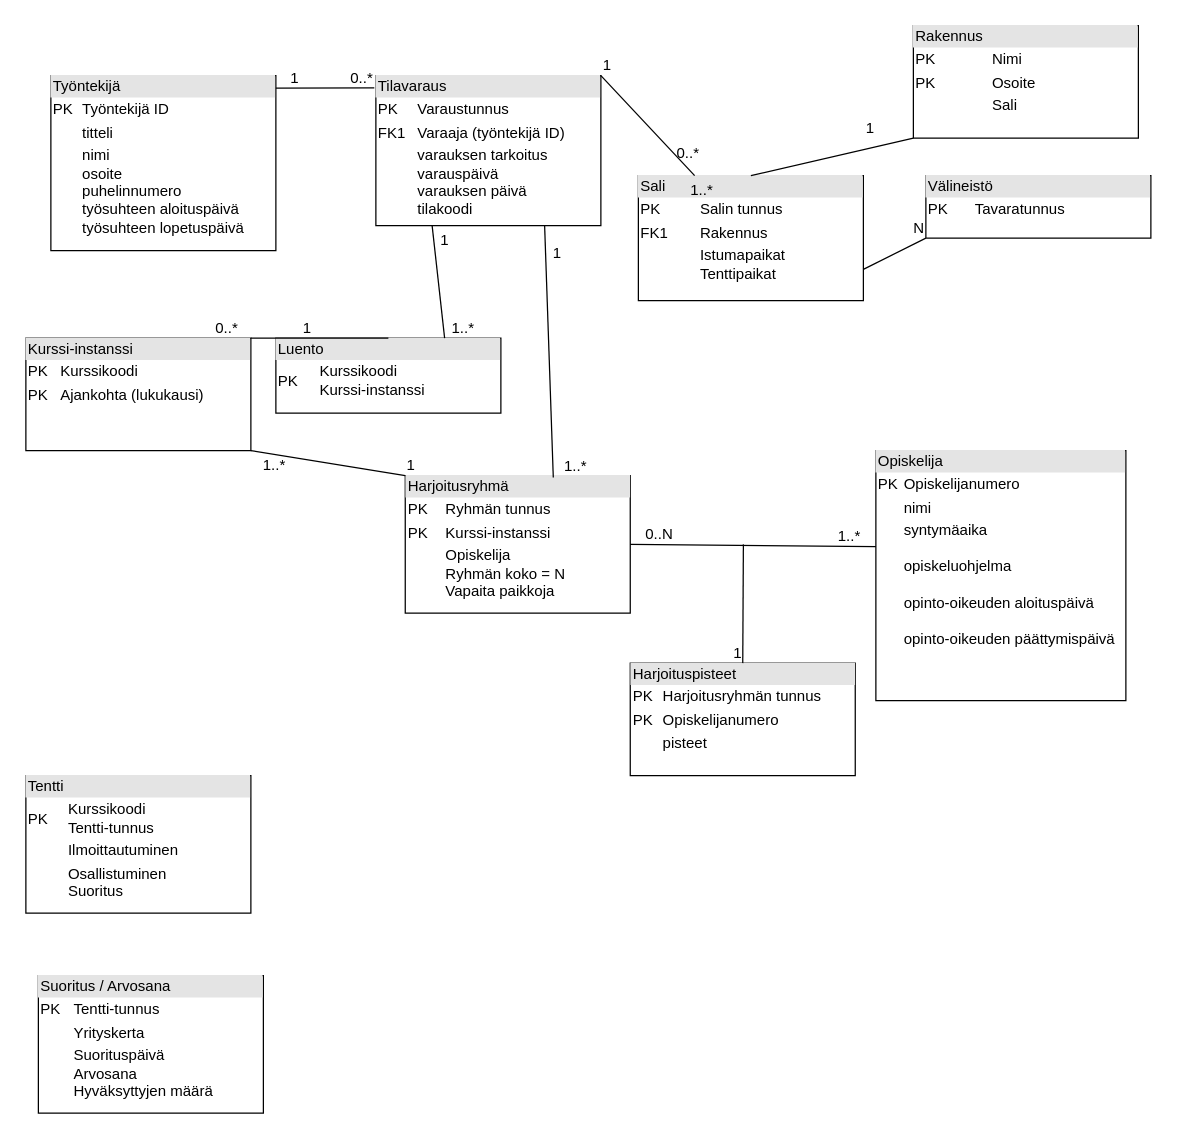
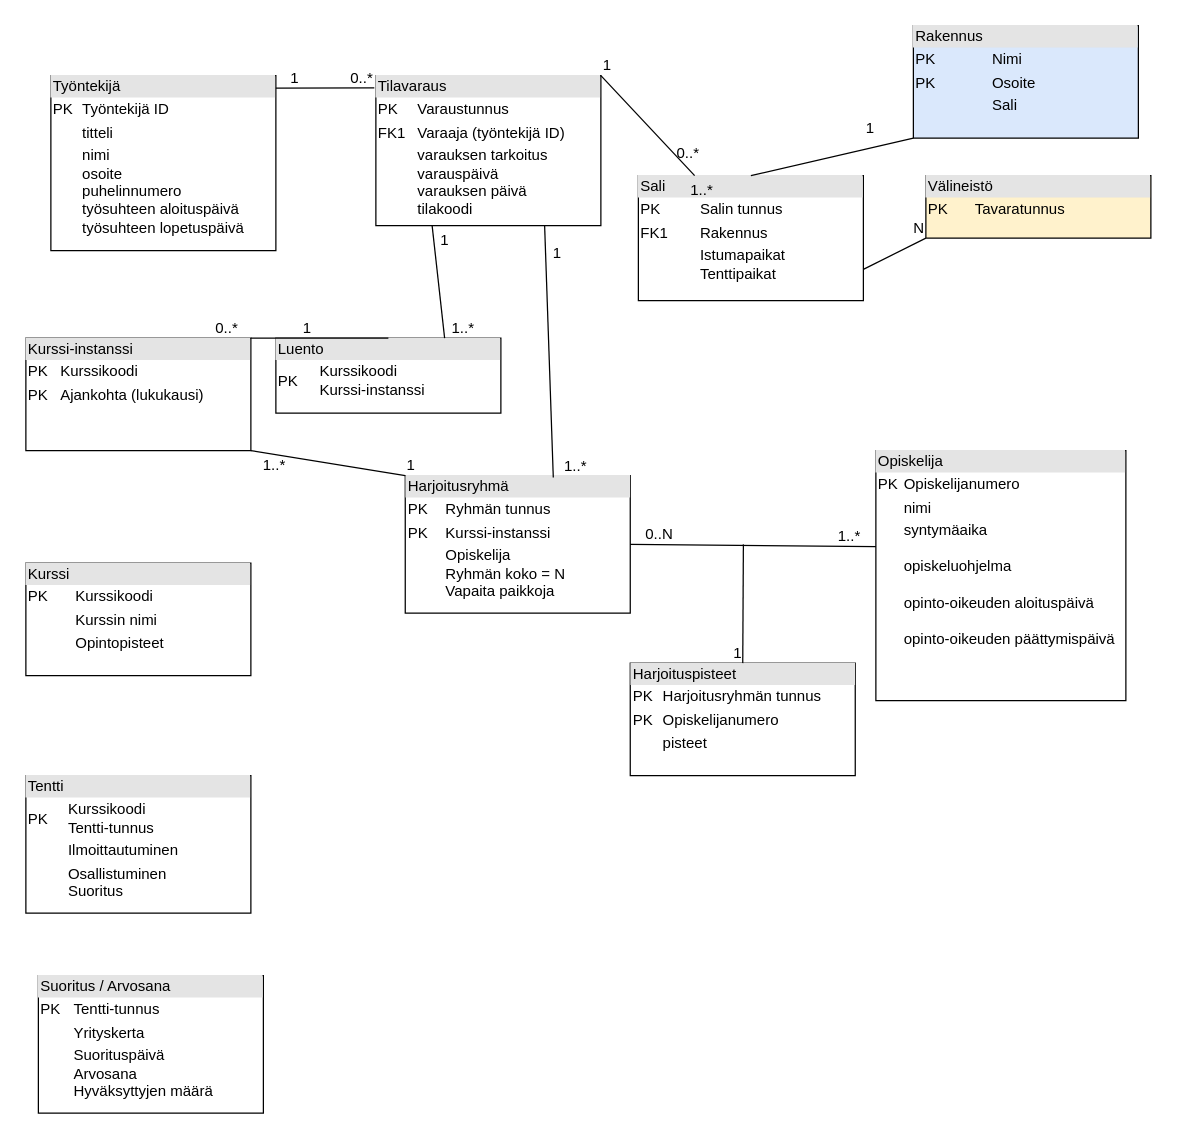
(1026, 82) -> (1026, 82)
(1038, 207) -> (1038, 207)
none -> (138, 619)
